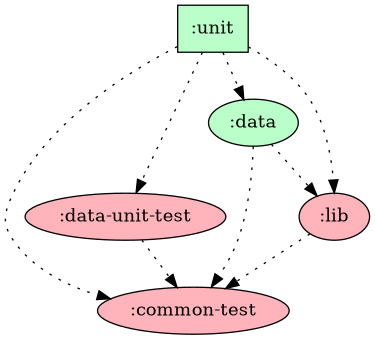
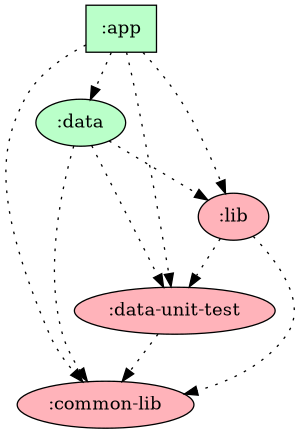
(213, 29) -> (121, 29)
none -> (125, 211)
none -> (208, 257)
(193, 311) -> (106, 405)
